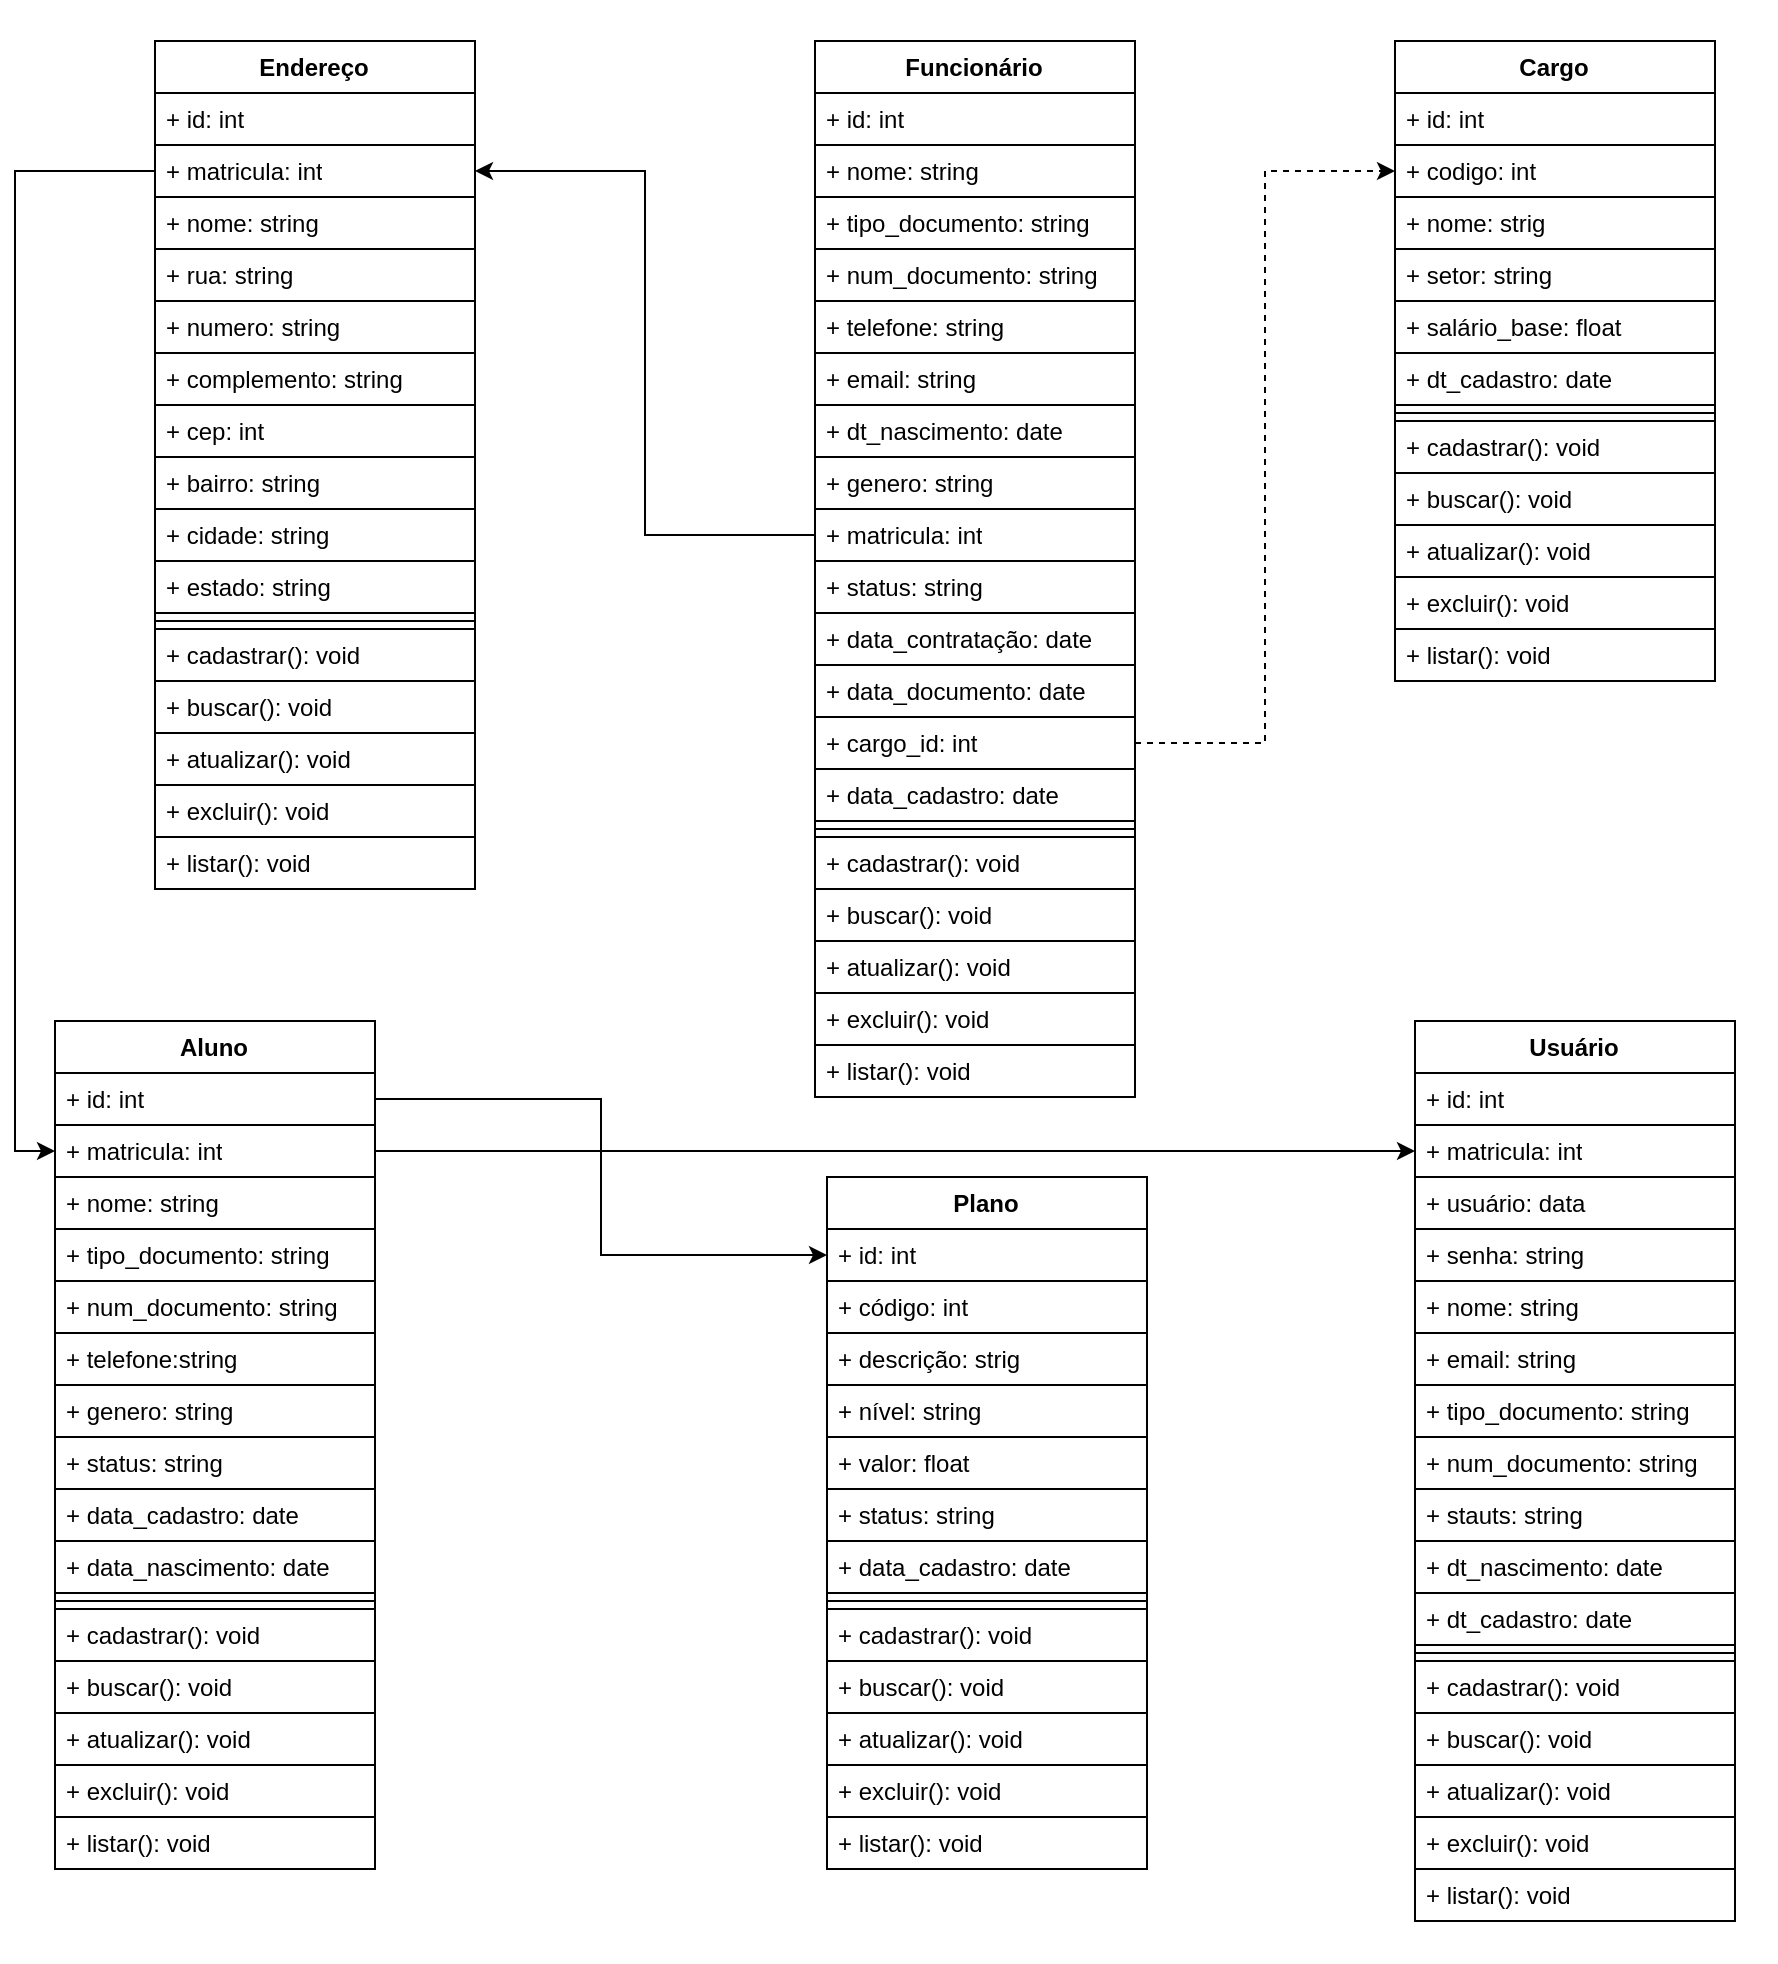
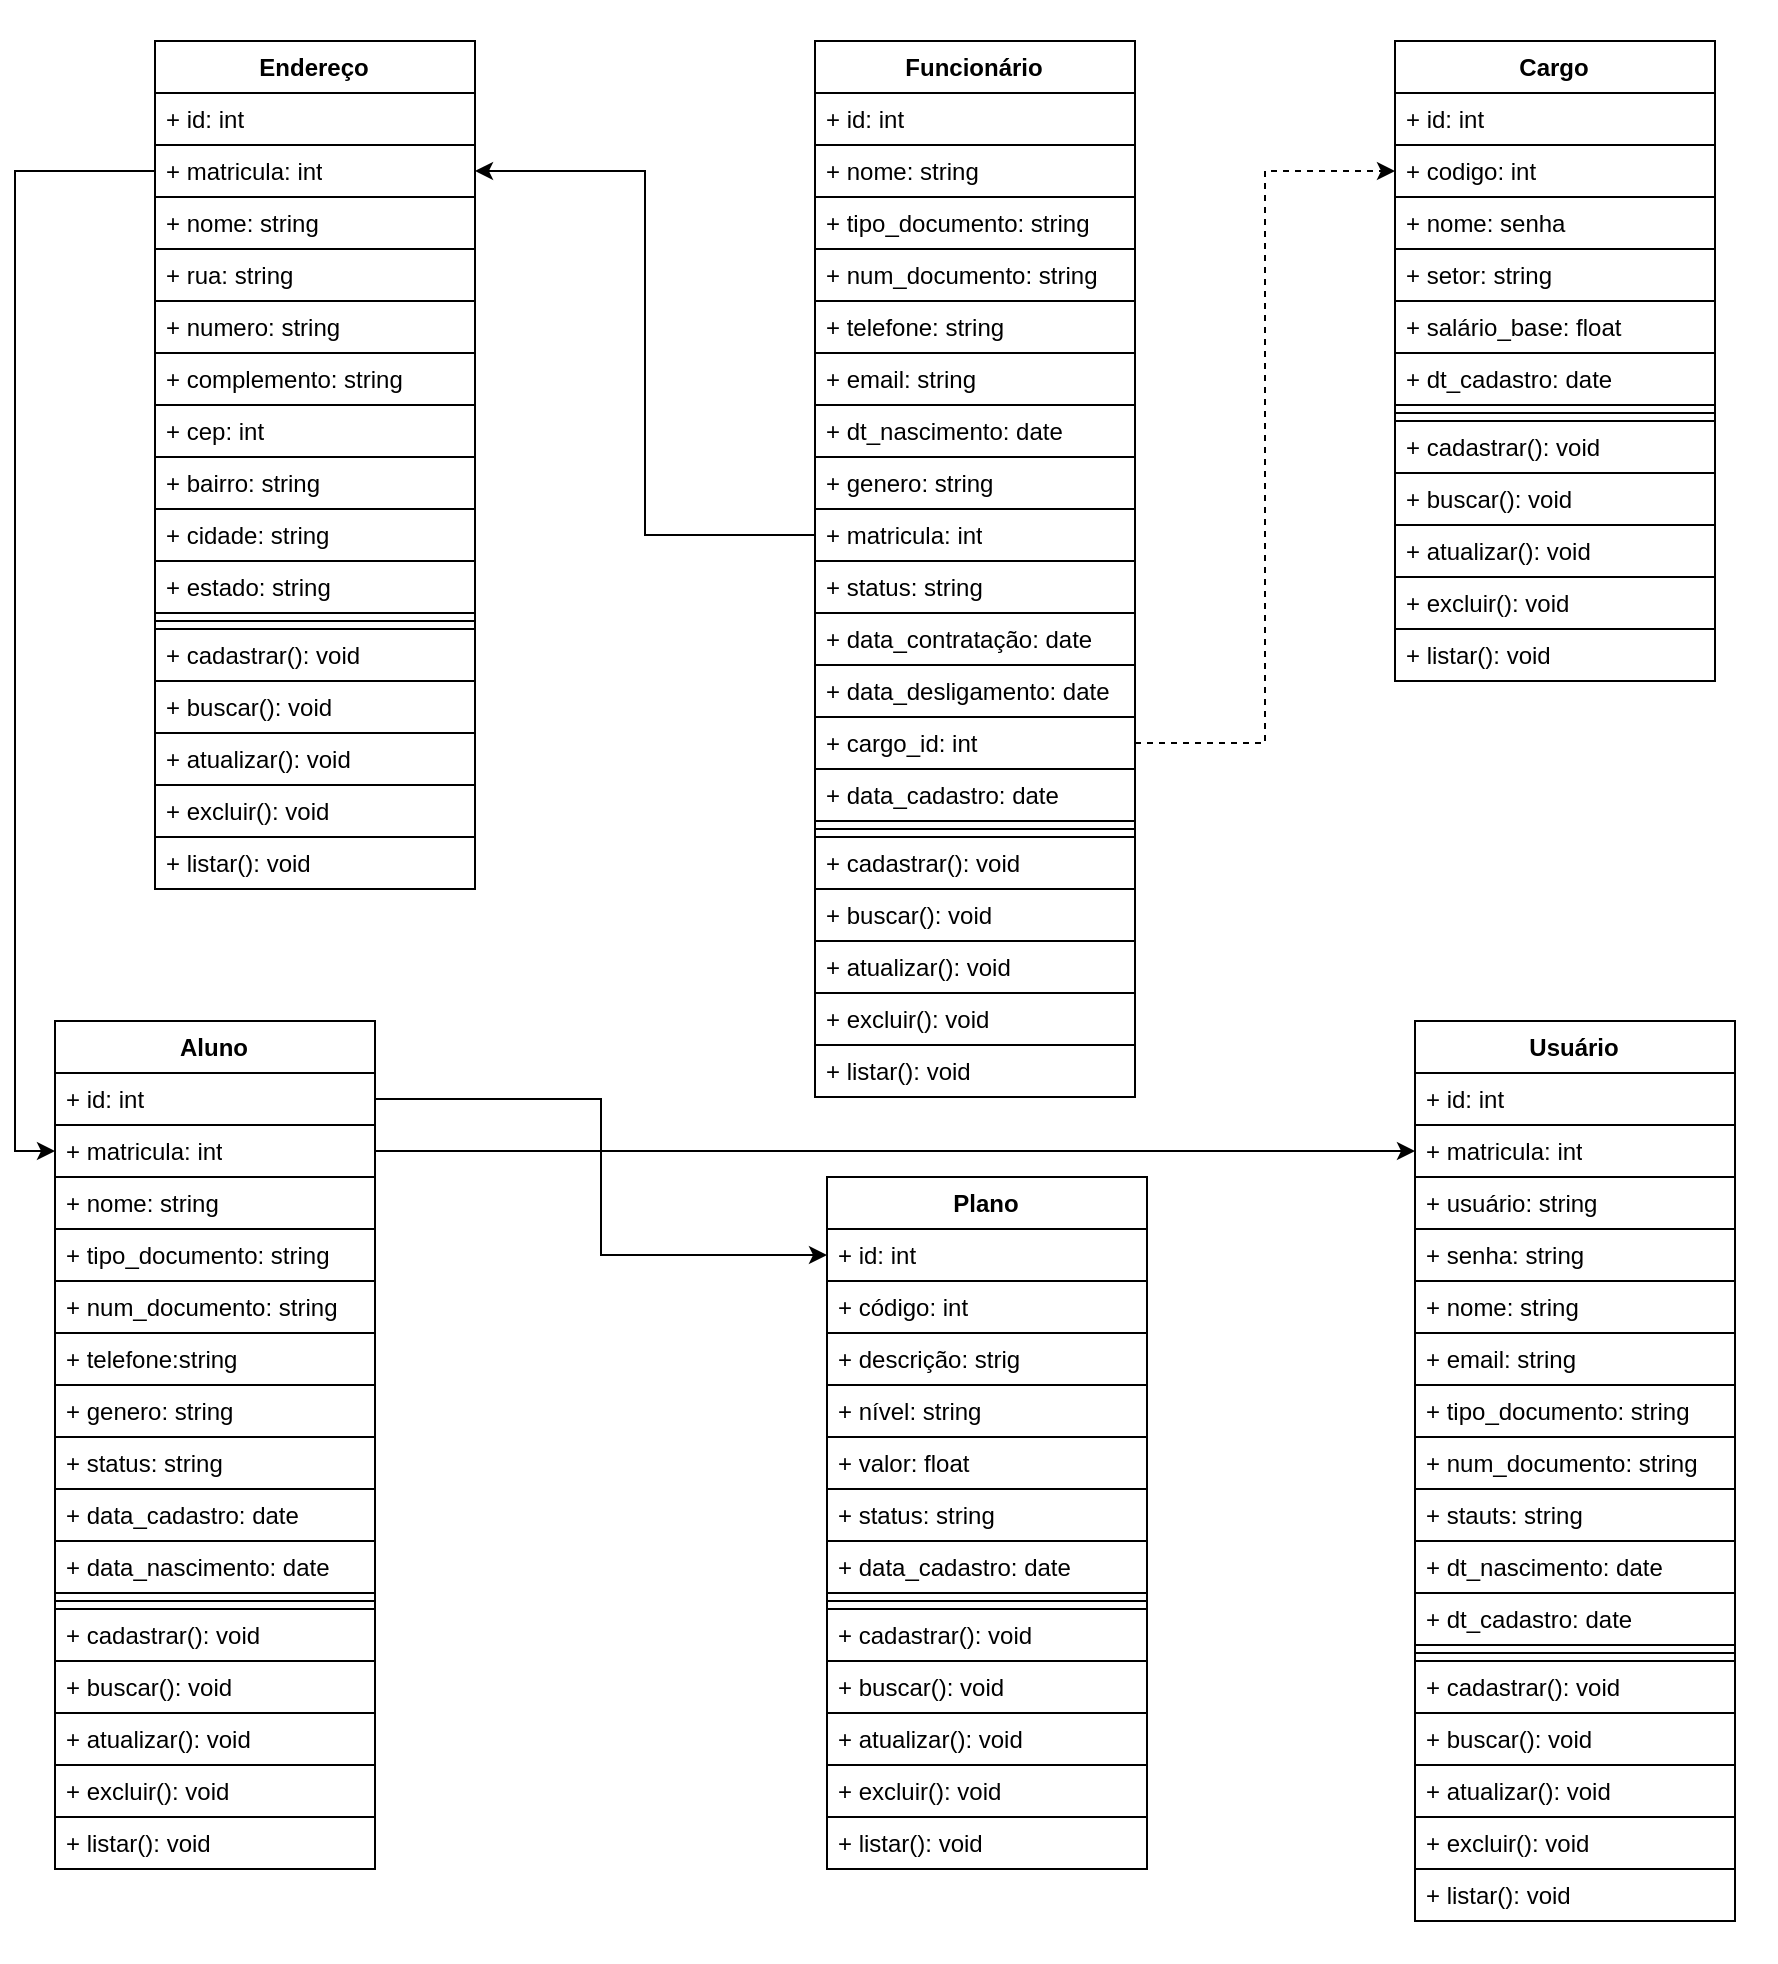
(1482, 225) -> (1485, 225)
(965, 693) -> (977, 708)
(1515, 1205) -> (1526, 1205)
